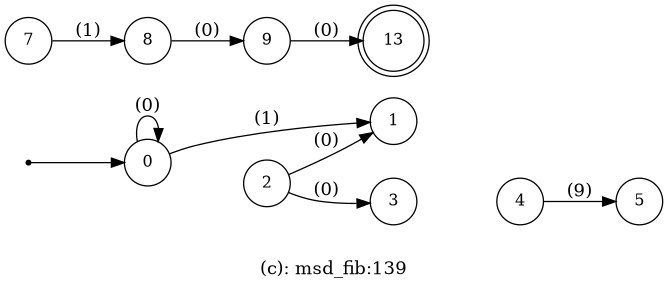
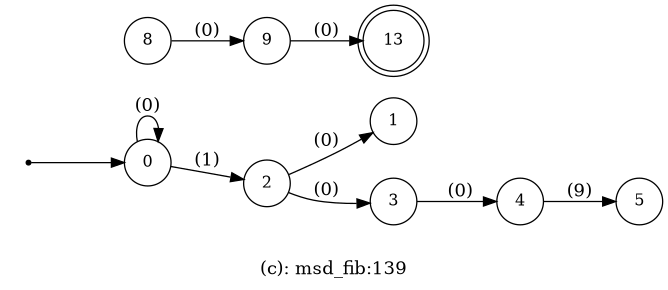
(29, 41) -> none
(262, 133) -> (201, 172)
none -> (450, 202)
